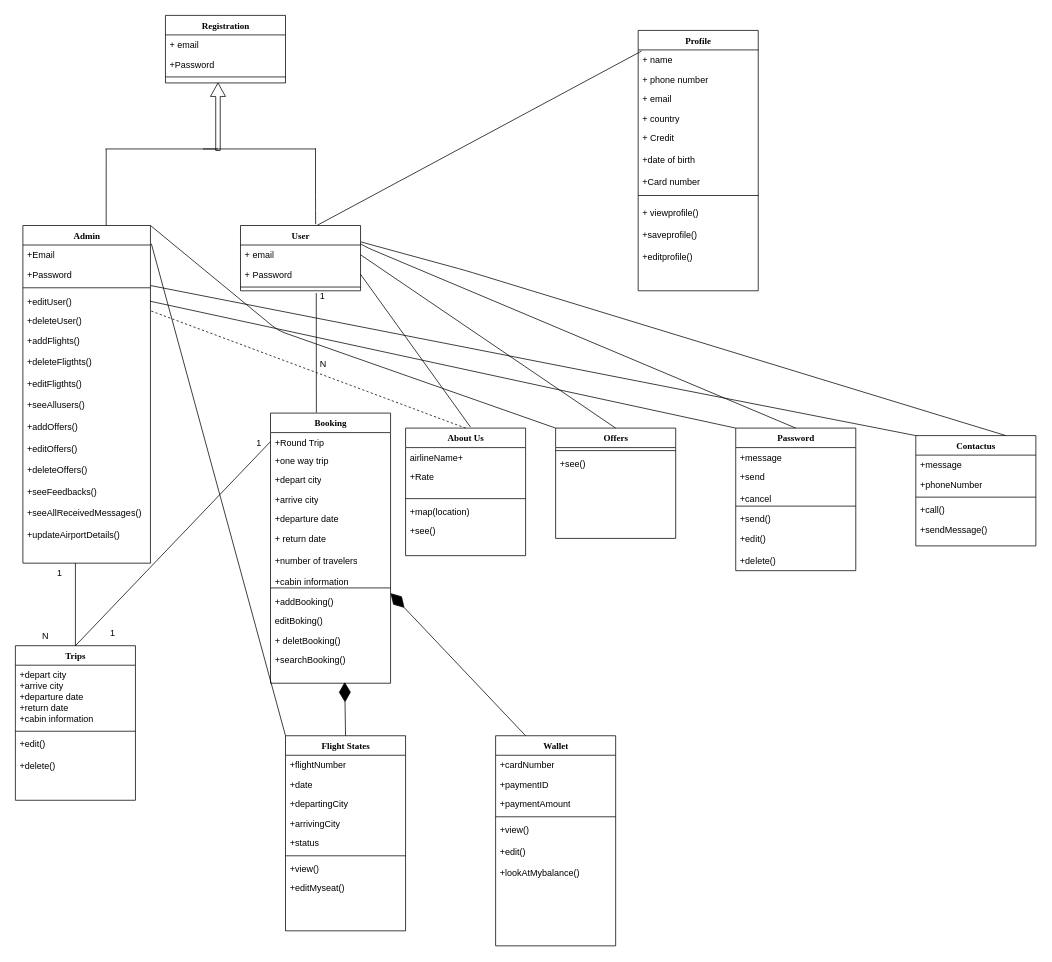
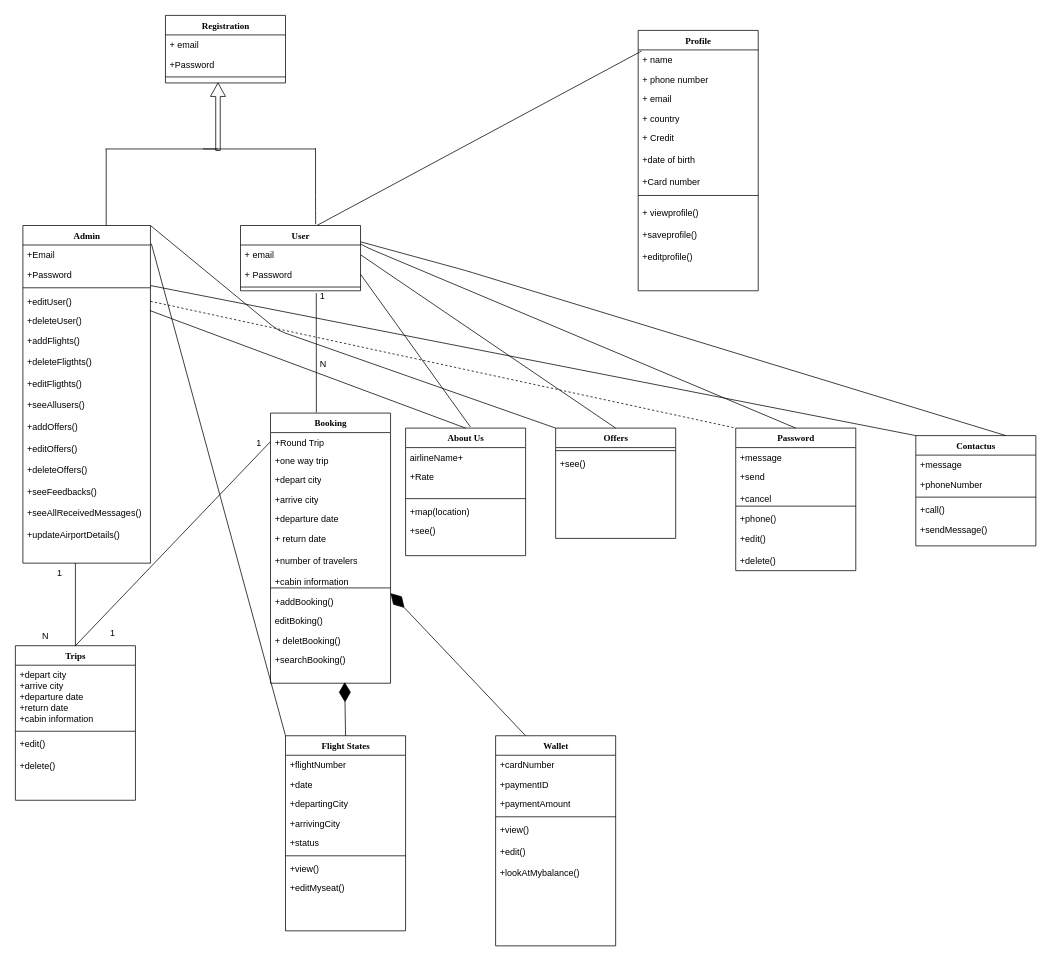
(420, 360) -> (420, 360)
(306, 368) -> (306, 368)
(758, 520) -> (760, 520)
